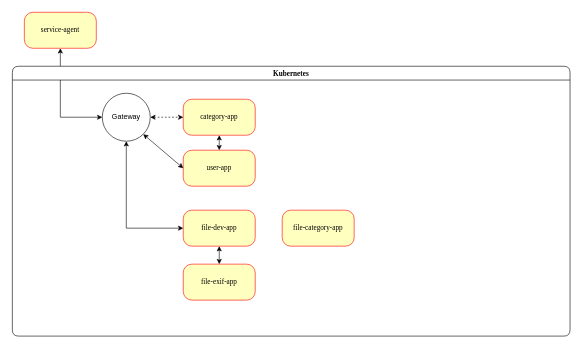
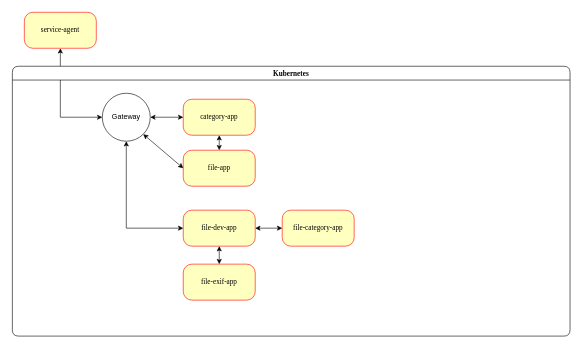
(166, 117) -> (166, 117)
(219, 168) -> (219, 168)
none -> (277, 228)
